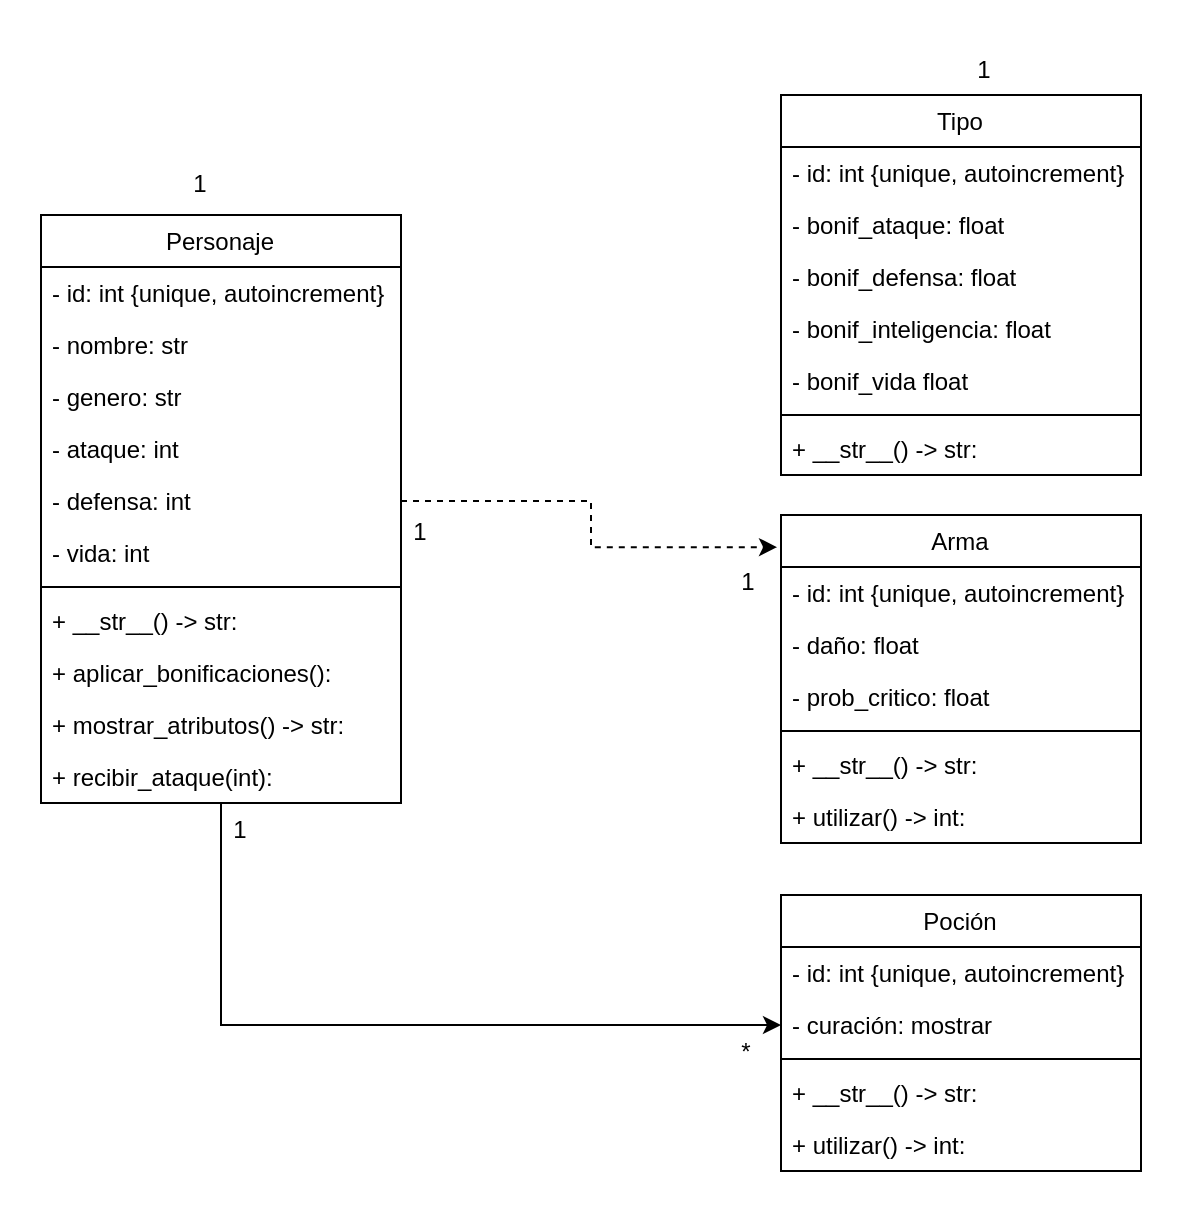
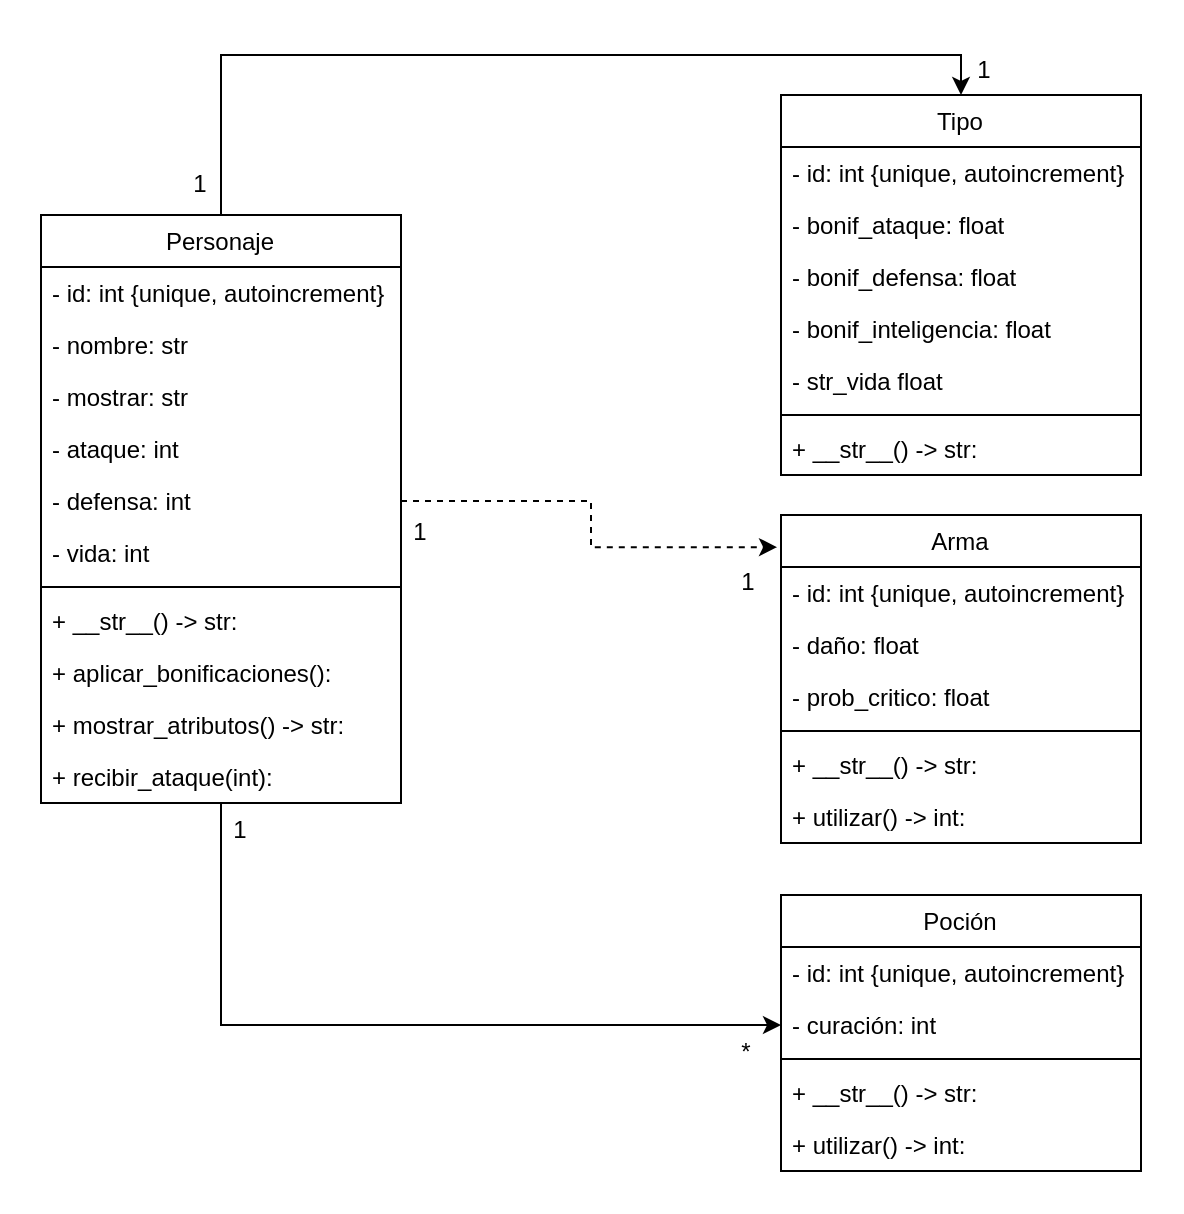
none -> (524, 55)
(897, 382) -> (887, 382)
(130, 398) -> (137, 398)
(907, 1026) -> (877, 1026)
